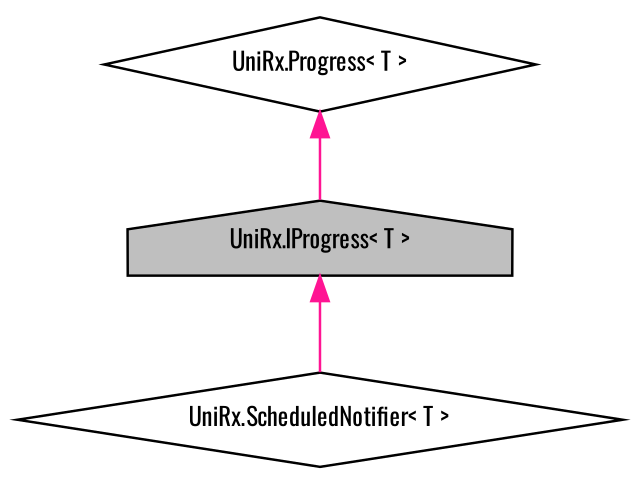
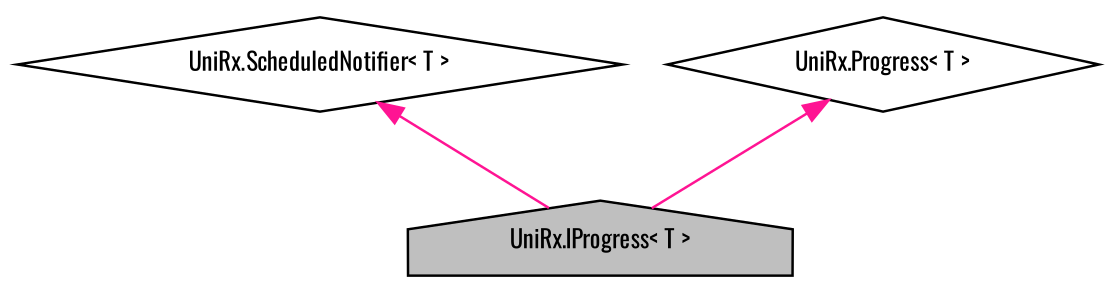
(320, 337) -> (474, 162)
